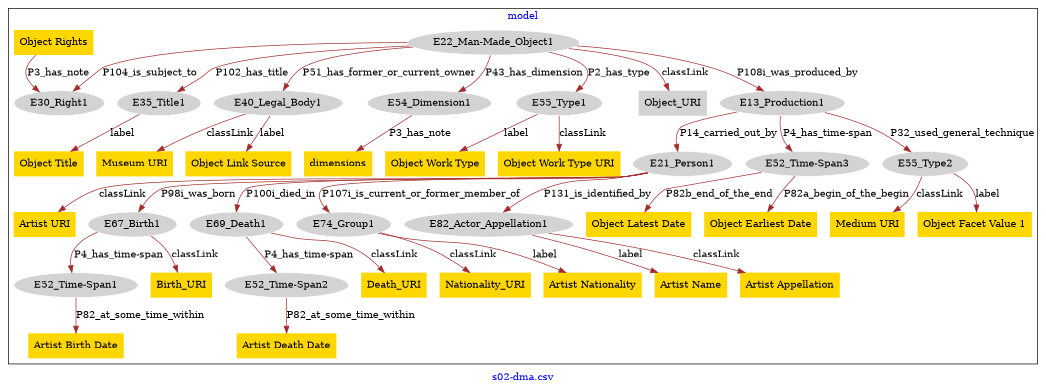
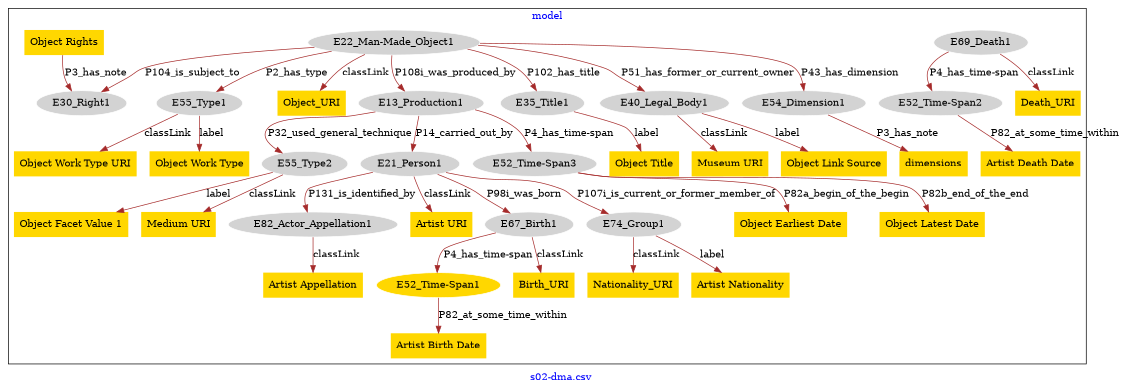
(673, 103) -> (312, 103)
(438, 179) -> none
(76, 285) -> (439, 285)
(691, 285) -> none
